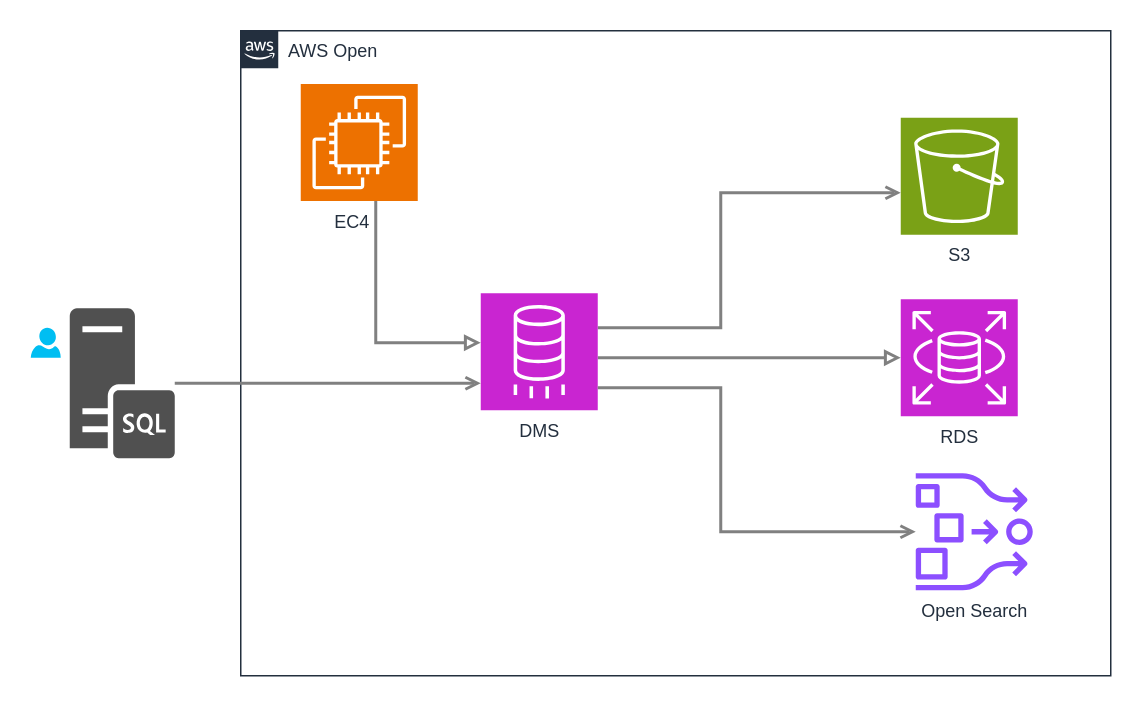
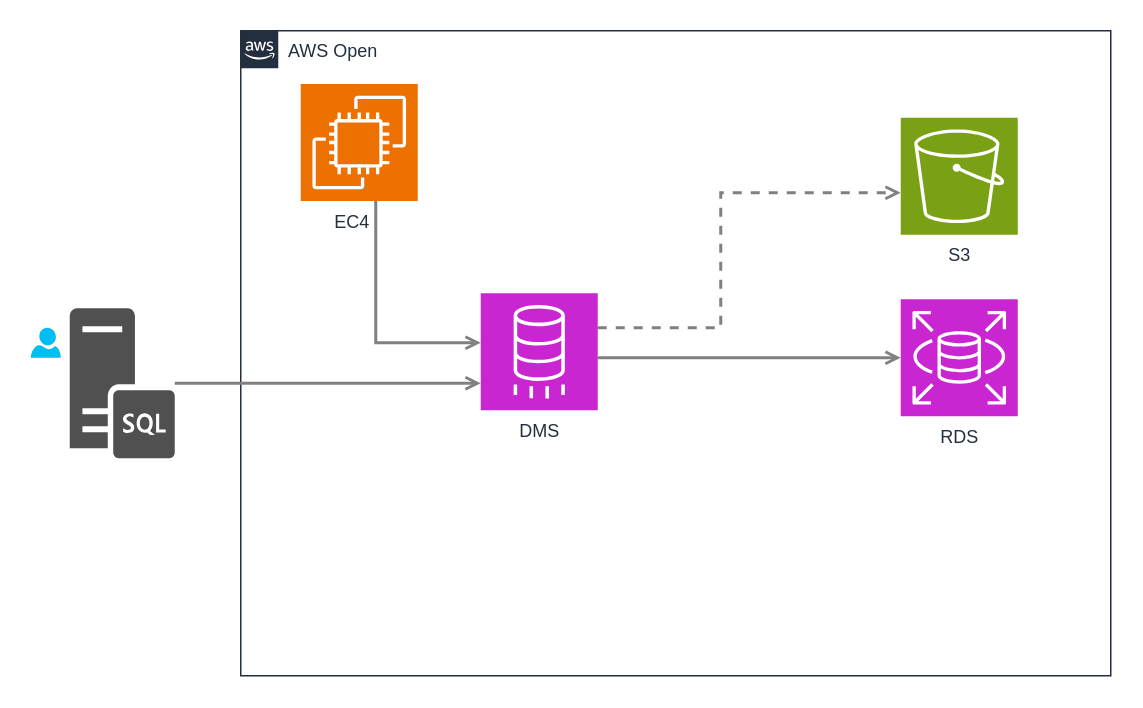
(721, 233) -> (721, 233)
(463, 343) -> (468, 343)
(883, 358) -> (888, 358)
(721, 492) -> none
(974, 532) -> none
